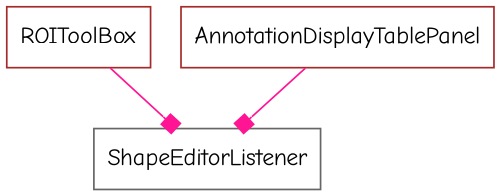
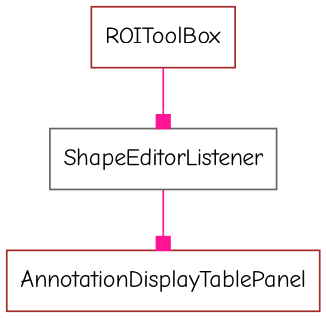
(279, 92) -> (163, 212)
